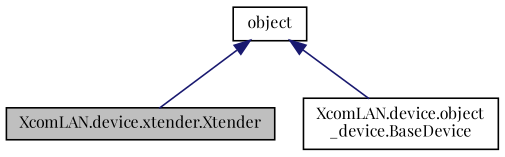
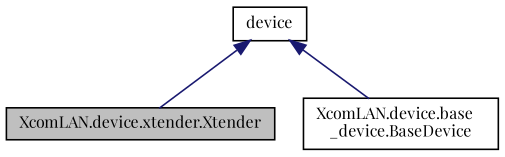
(270, 24) -> (270, 24)
(401, 124) -> (401, 124)
